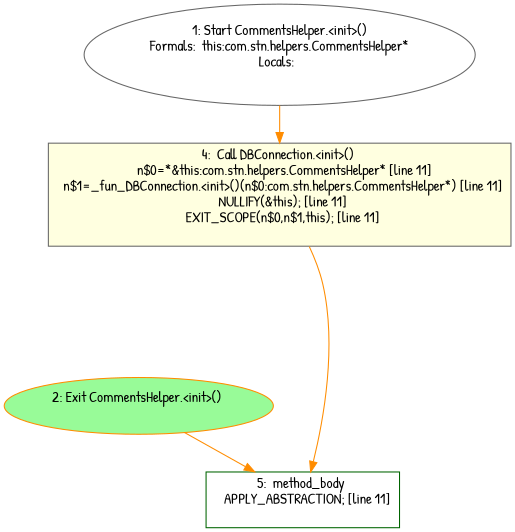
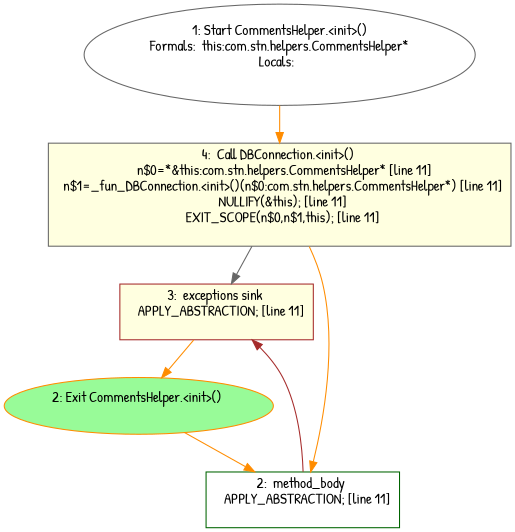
none -> (217, 312)
(303, 500) -> (303, 500)
